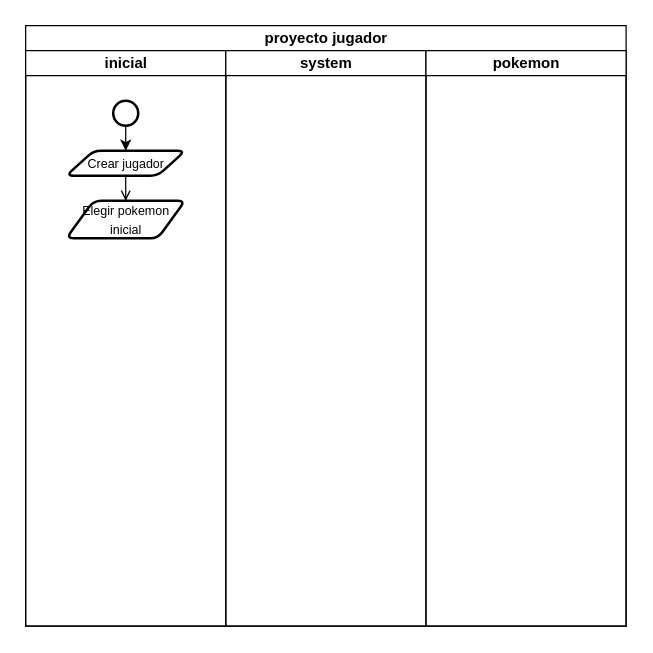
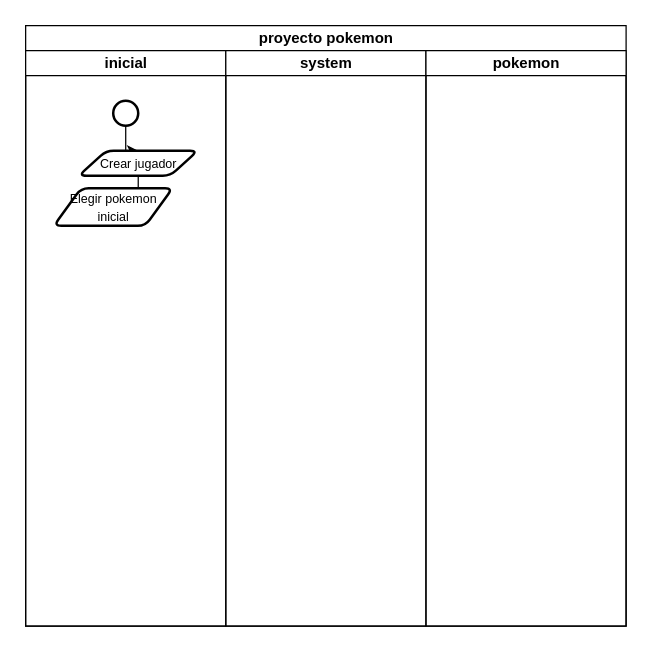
(326, 38) -> (326, 38)
(126, 163) -> (138, 163)
(126, 219) -> (113, 207)
